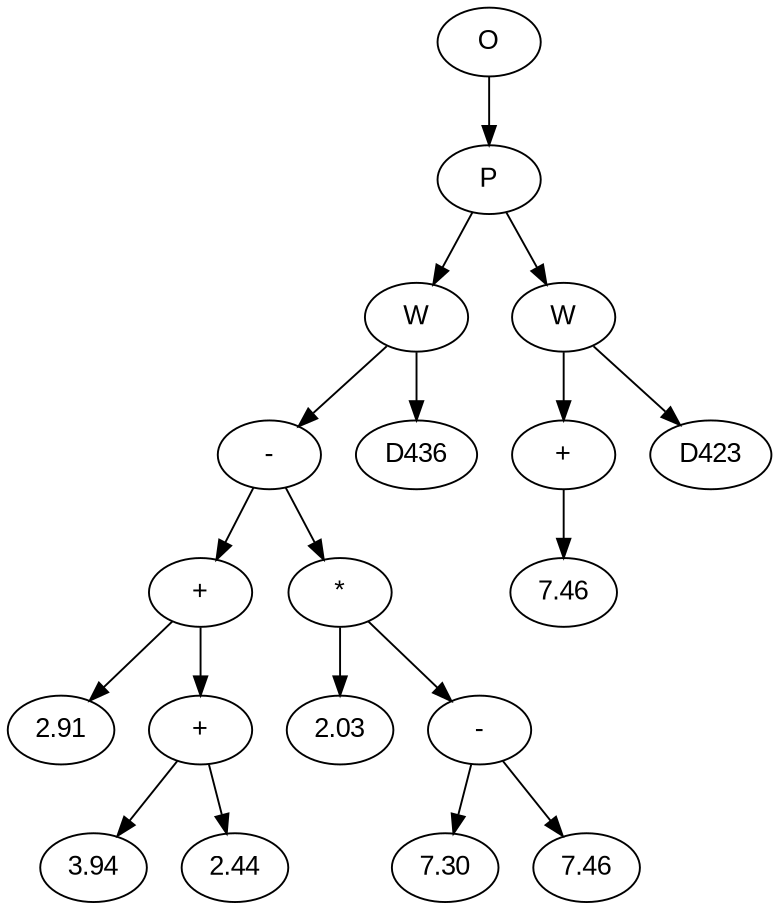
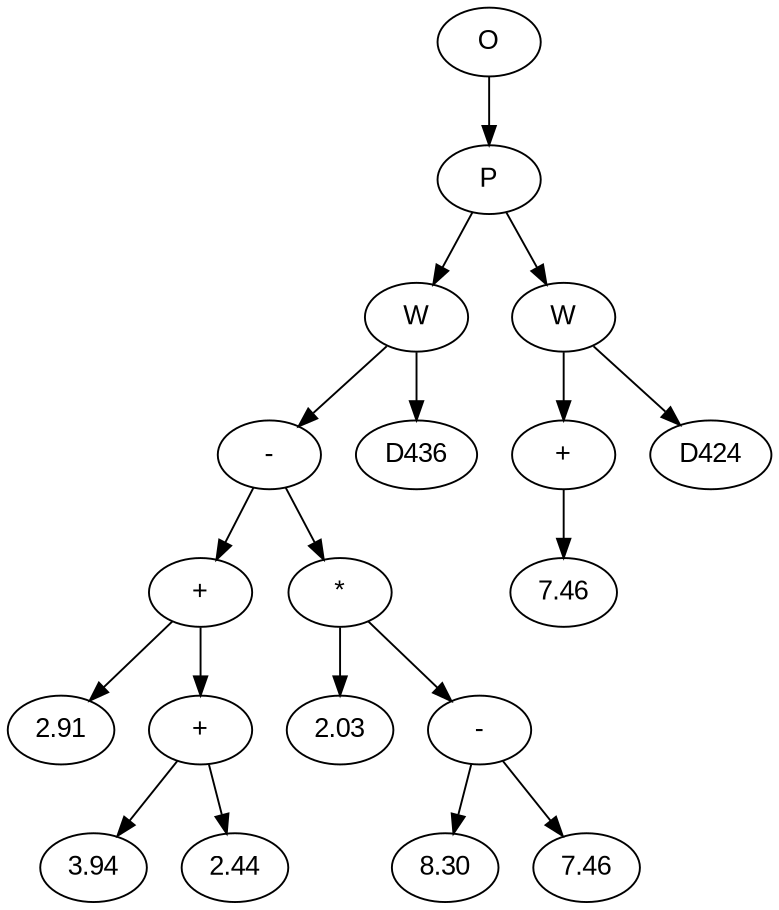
(711, 455) -> (711, 455)
(445, 868) -> (445, 868)
